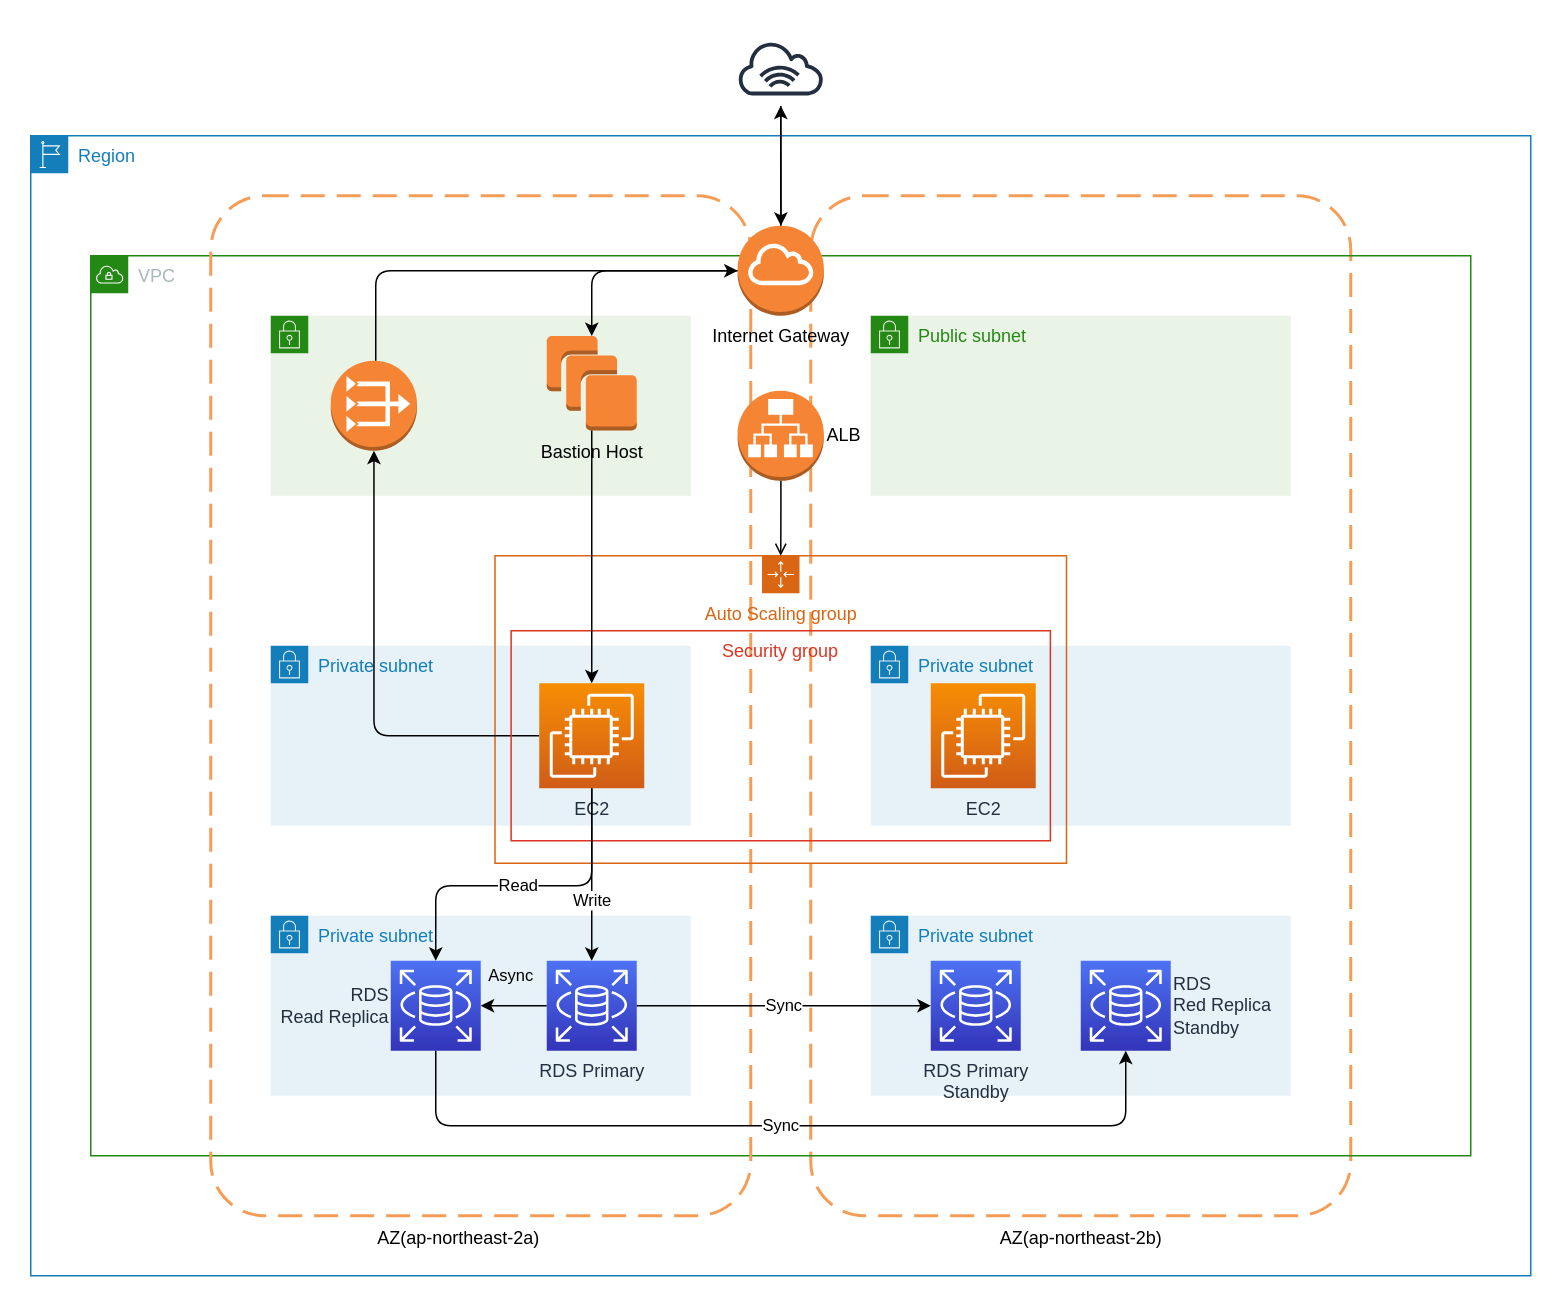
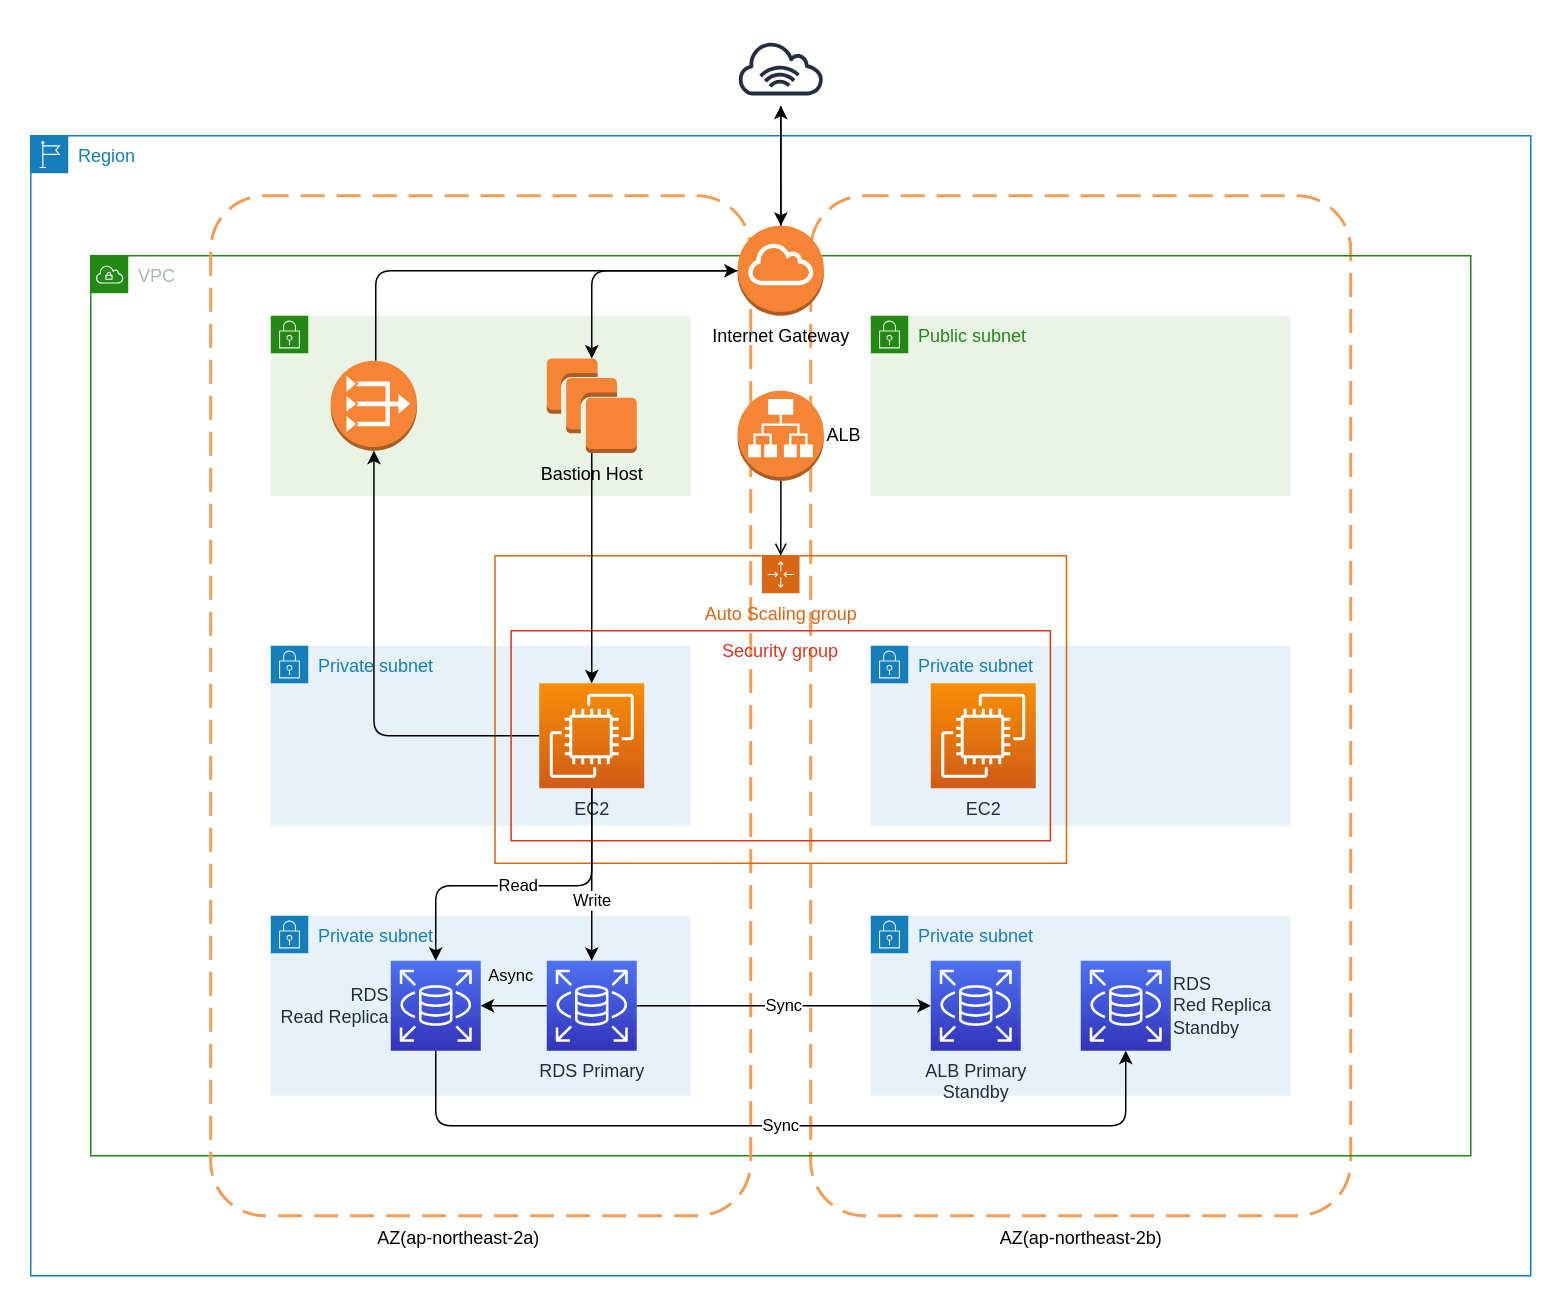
(592, 383) -> (592, 406)
(977, 1083) -> (977, 1083)
